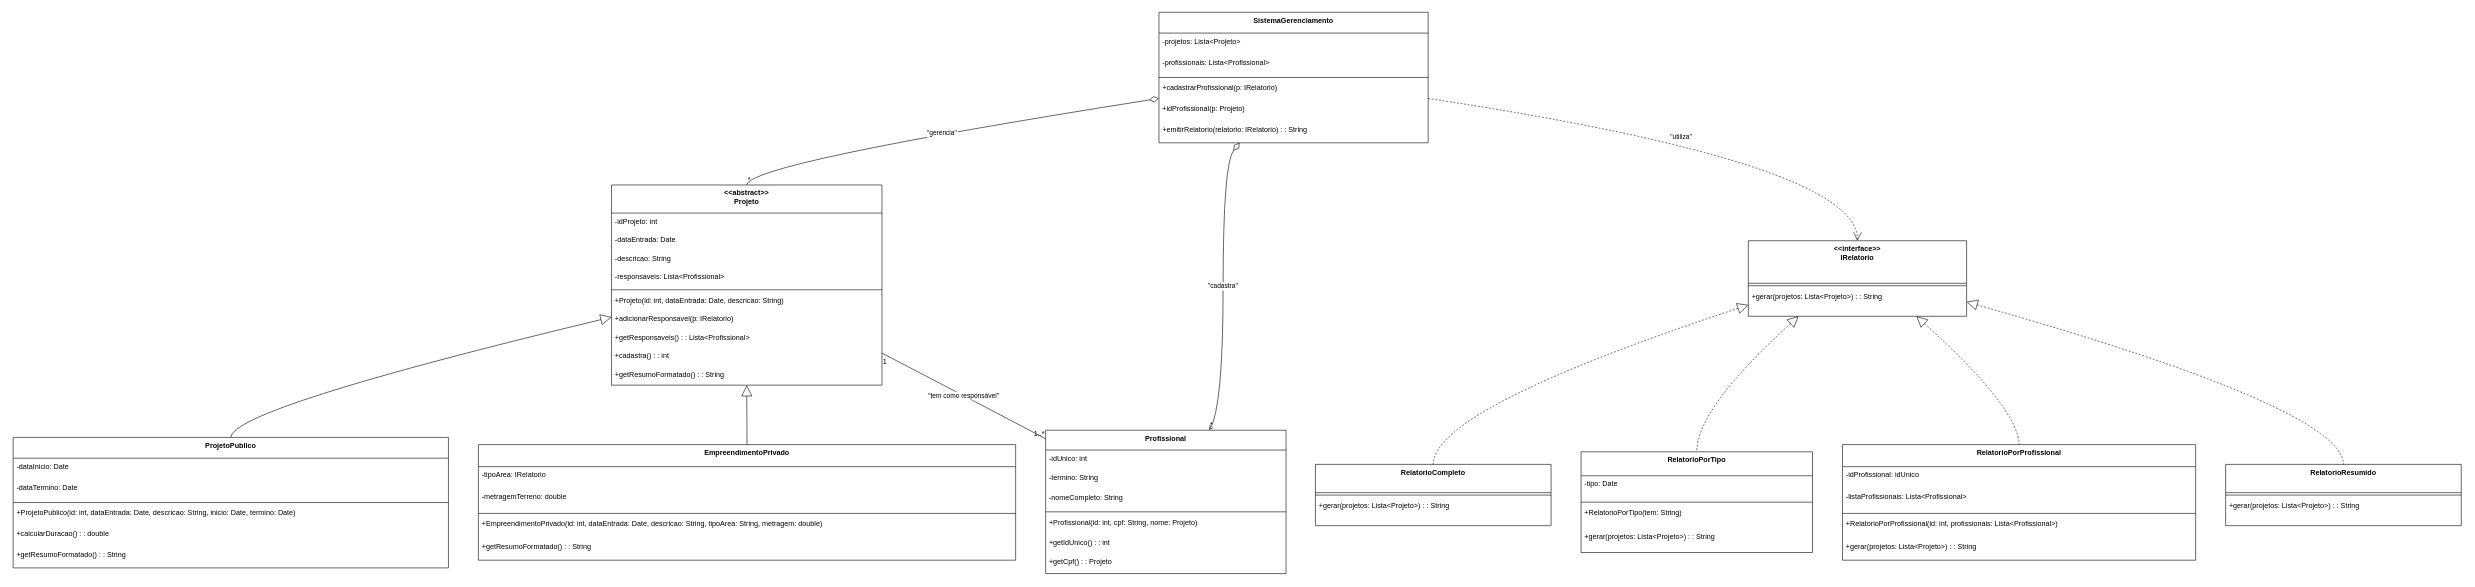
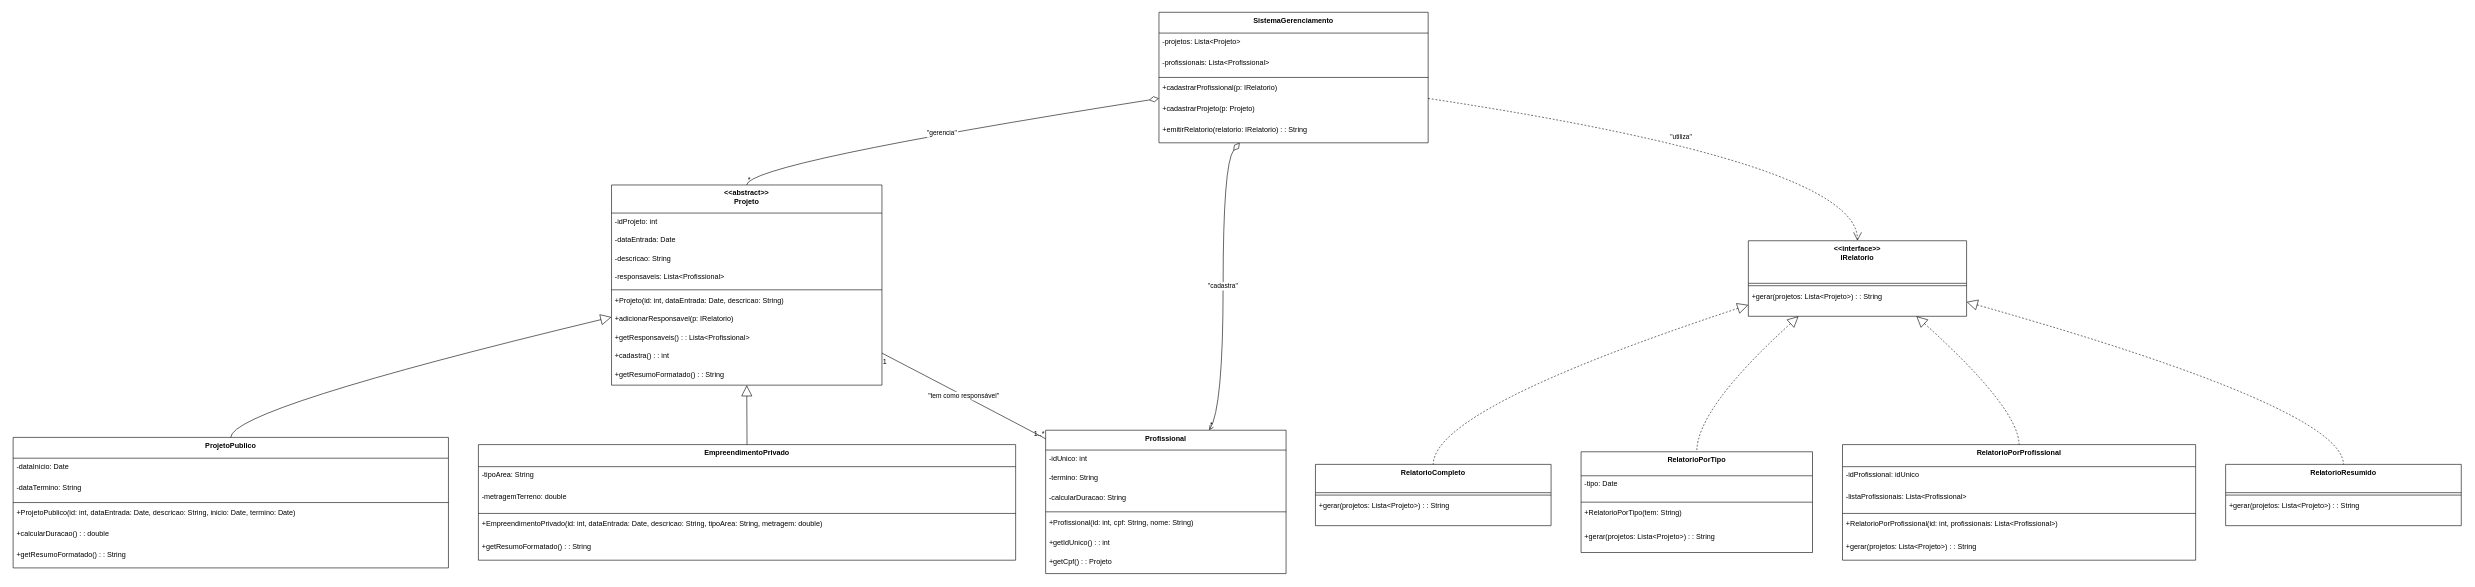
(1211, 109) -> (1219, 109)
(519, 475) -> (512, 475)
(49, 488) -> (52, 488)
(1087, 498) -> (1093, 498)
(1135, 523) -> (1132, 523)
